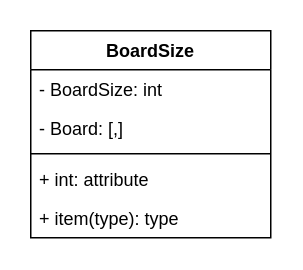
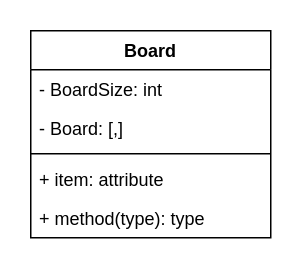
(150, 51) -> (150, 51)
(108, 180) -> (113, 180)
(120, 219) -> (133, 219)
